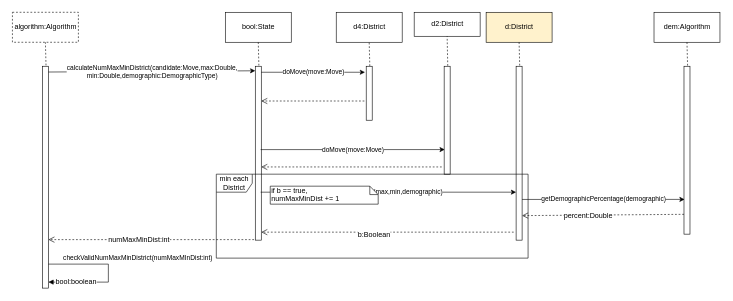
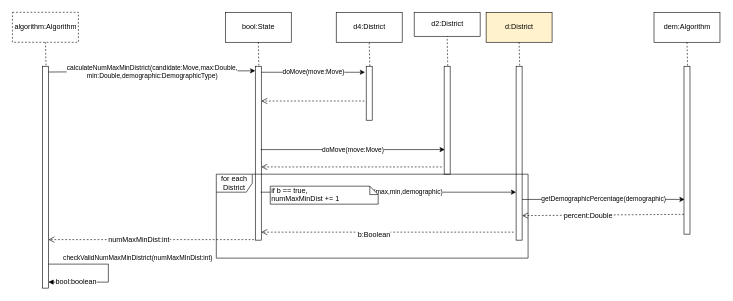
(234, 183) -> (234, 183)
